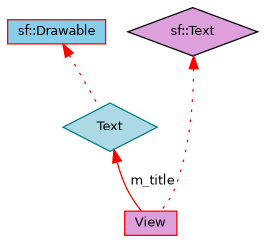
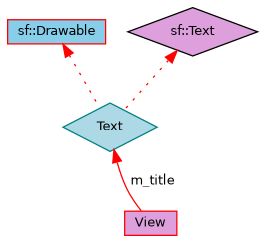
(187, 143) -> (146, 85)
